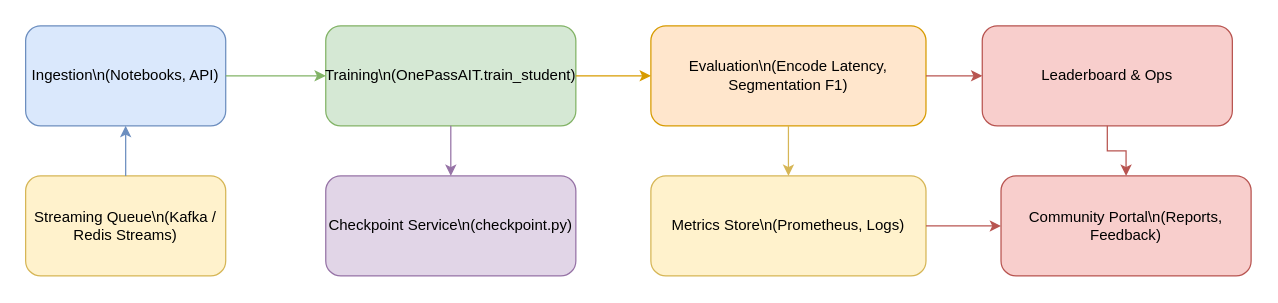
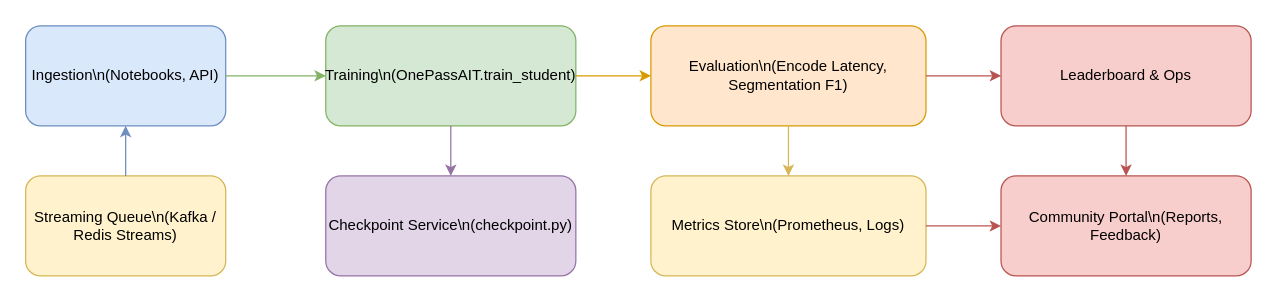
(1107, 76) -> (1126, 76)
